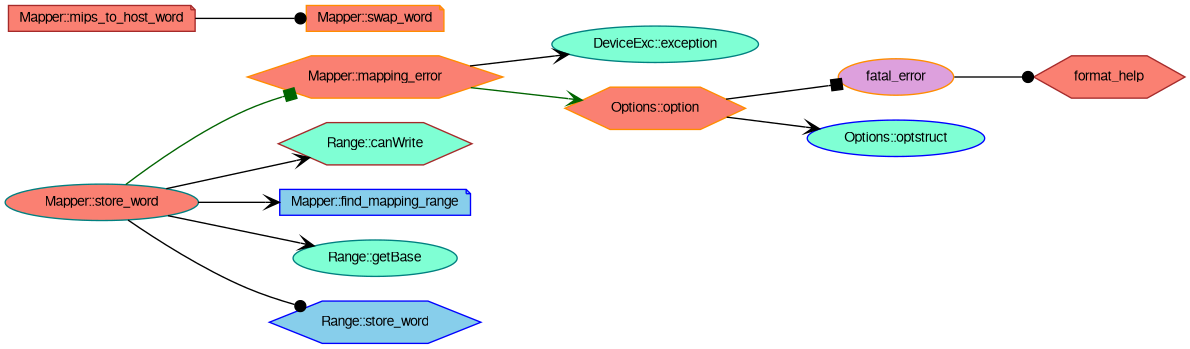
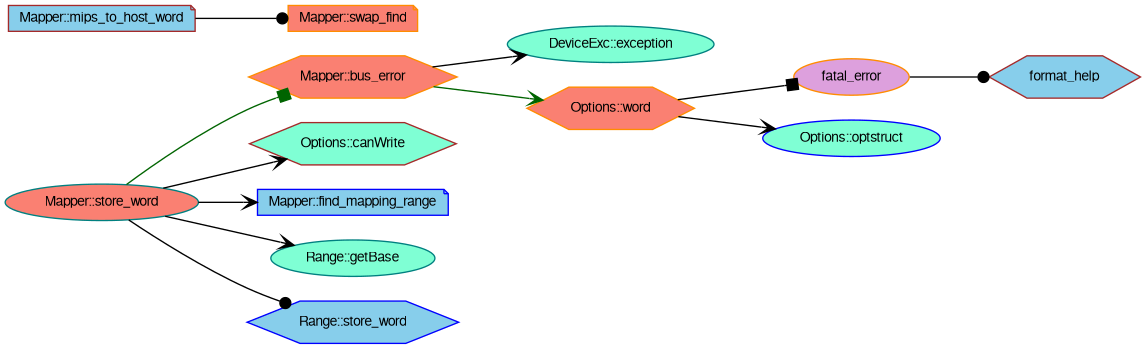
(102, 18) -> (102, 18)
(375, 18) -> (353, 18)
(375, 77) -> (353, 77)
(1109, 77) -> (1065, 77)
(655, 108) -> (611, 108)
(375, 144) -> (353, 144)
